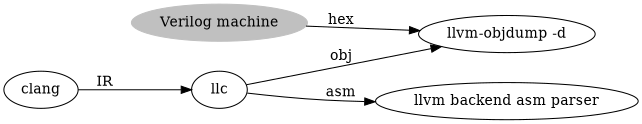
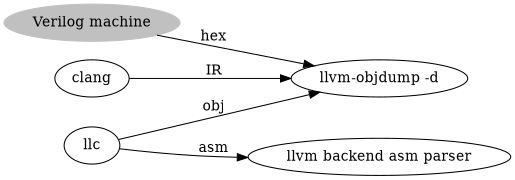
(130, 90) -> (205, 78)
